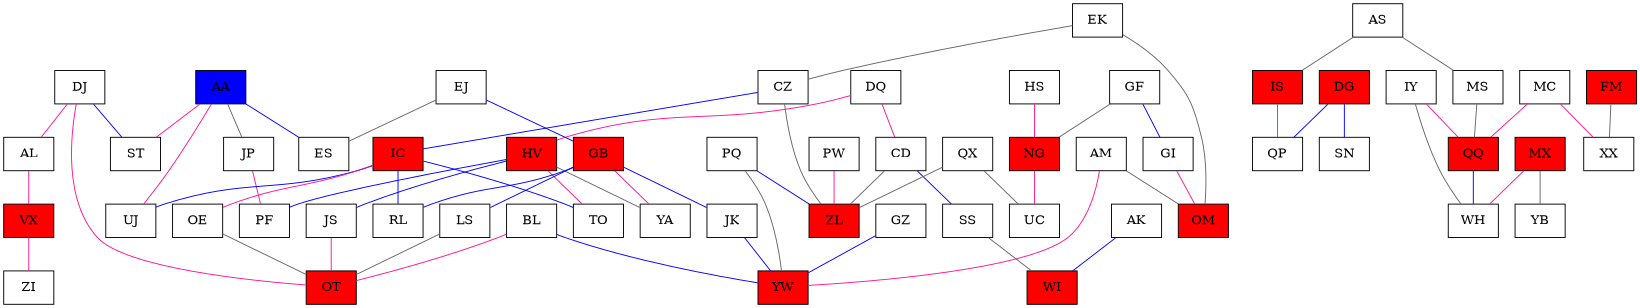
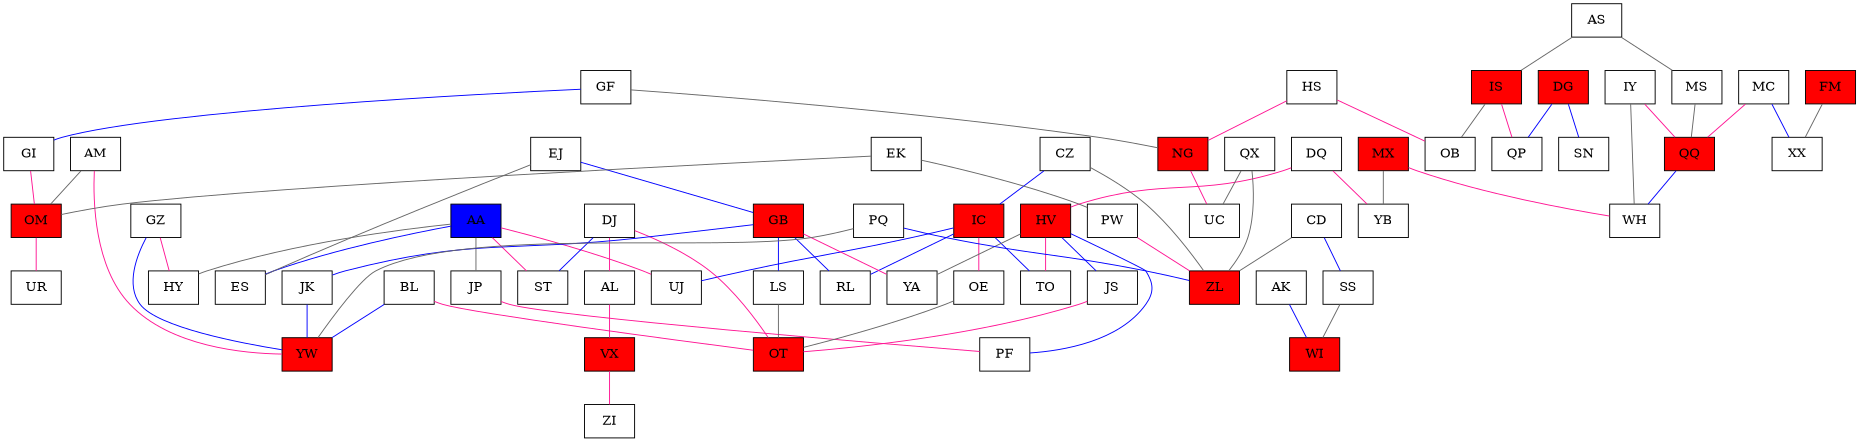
(940, 50) -> (1005, 181)
(888, 121) -> (1350, 187)
(1577, 121) -> (1780, 121)
none -> (1450, 154)
none -> (36, 288)
none -> (173, 288)
